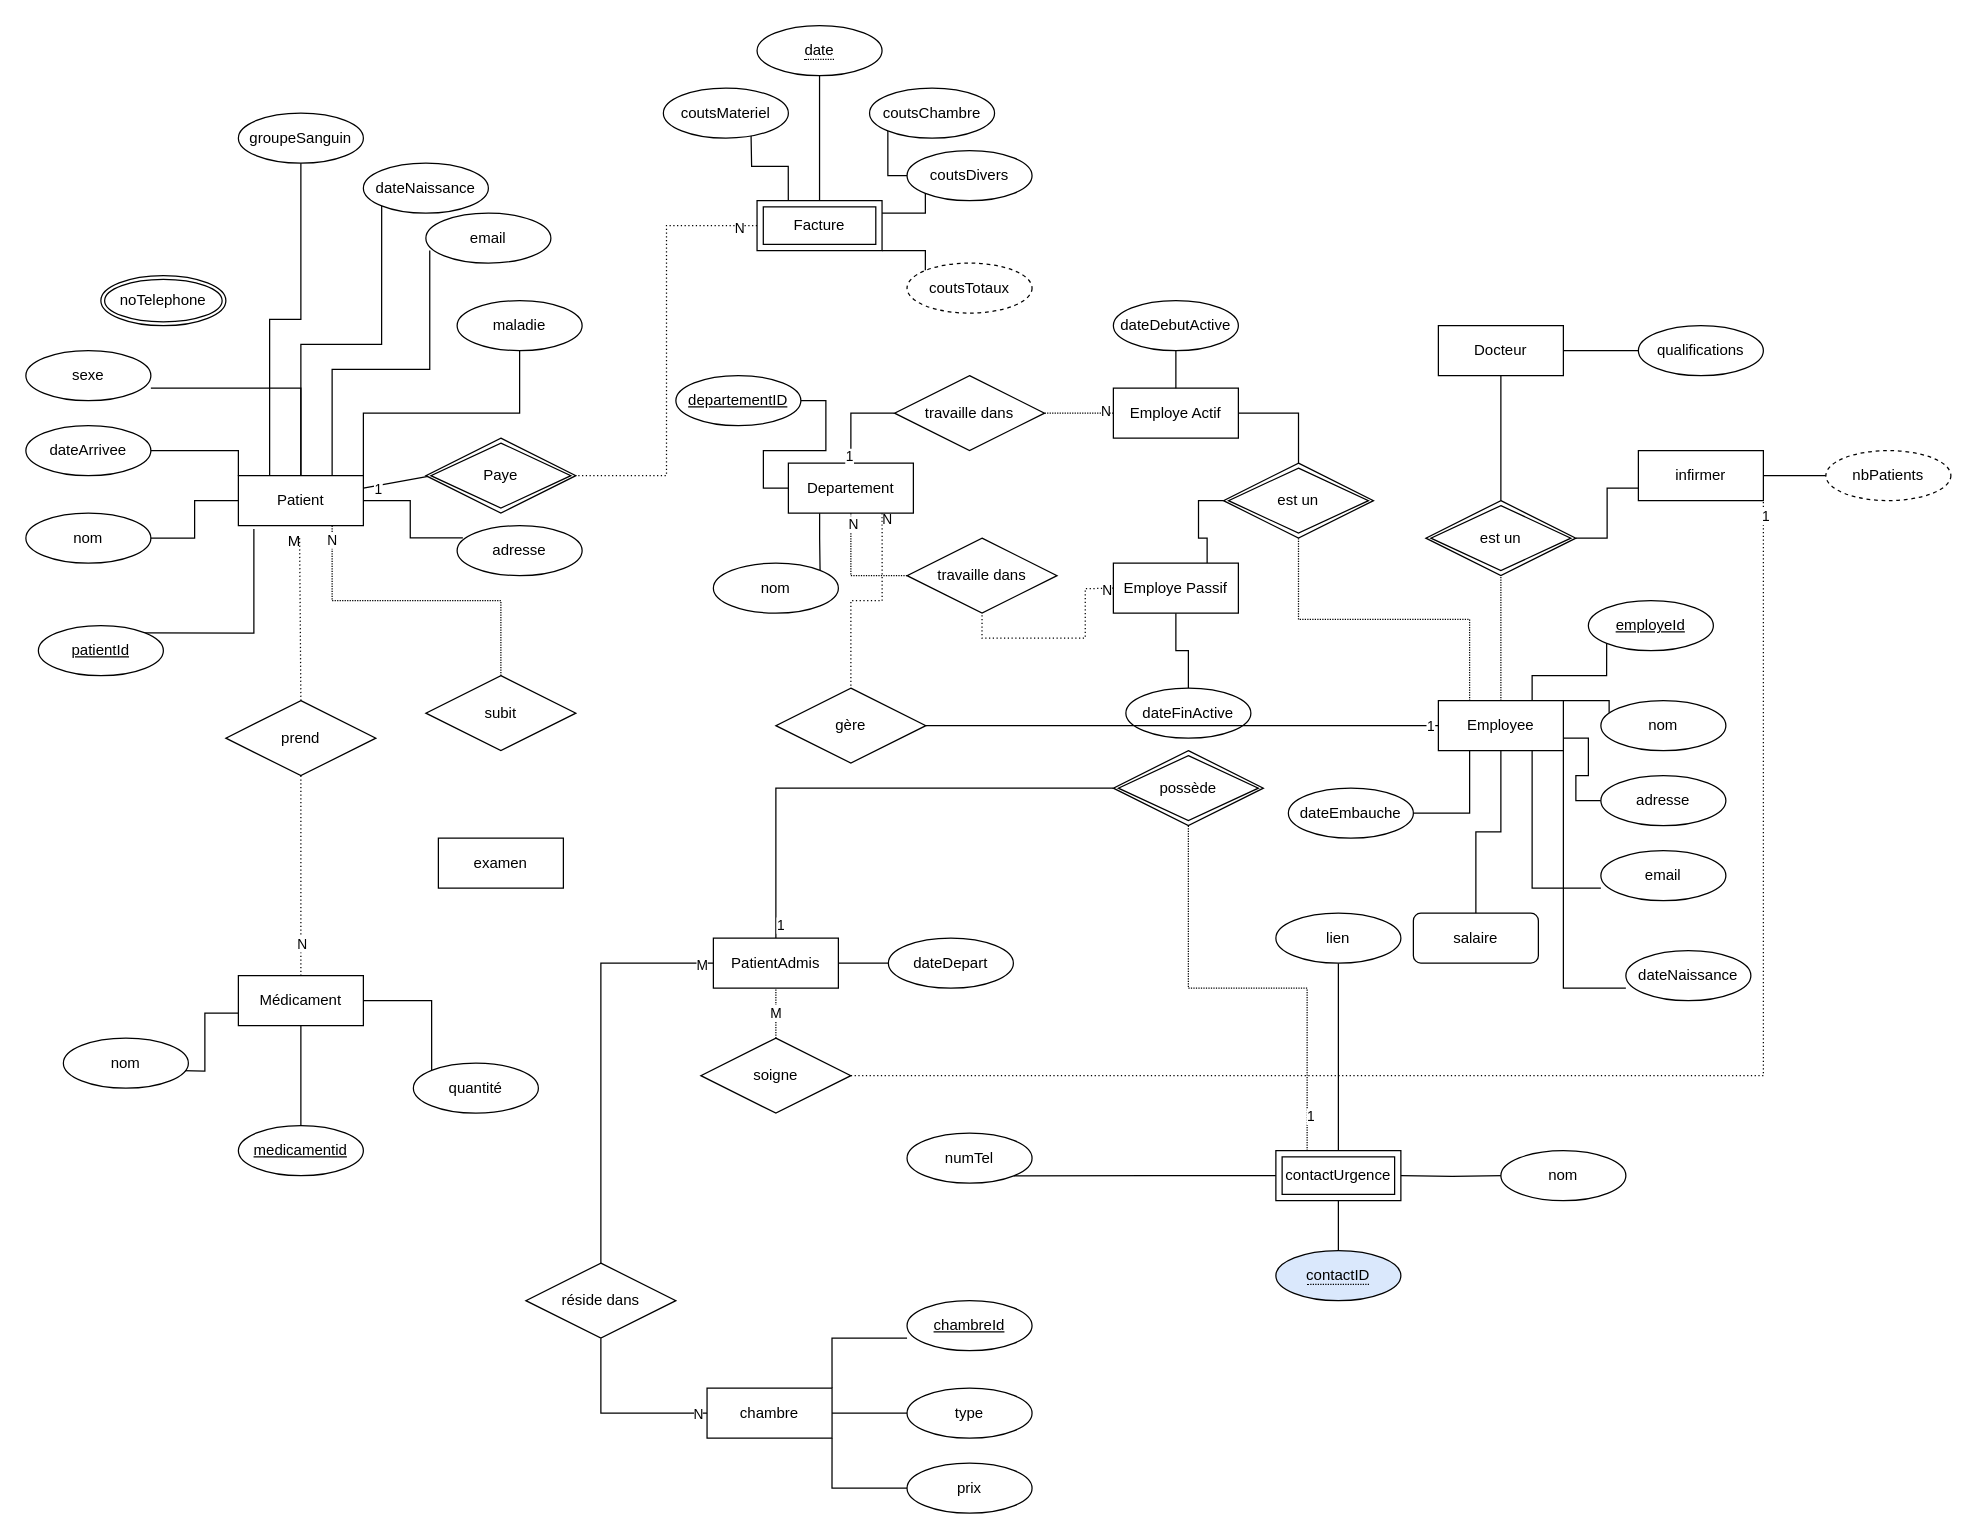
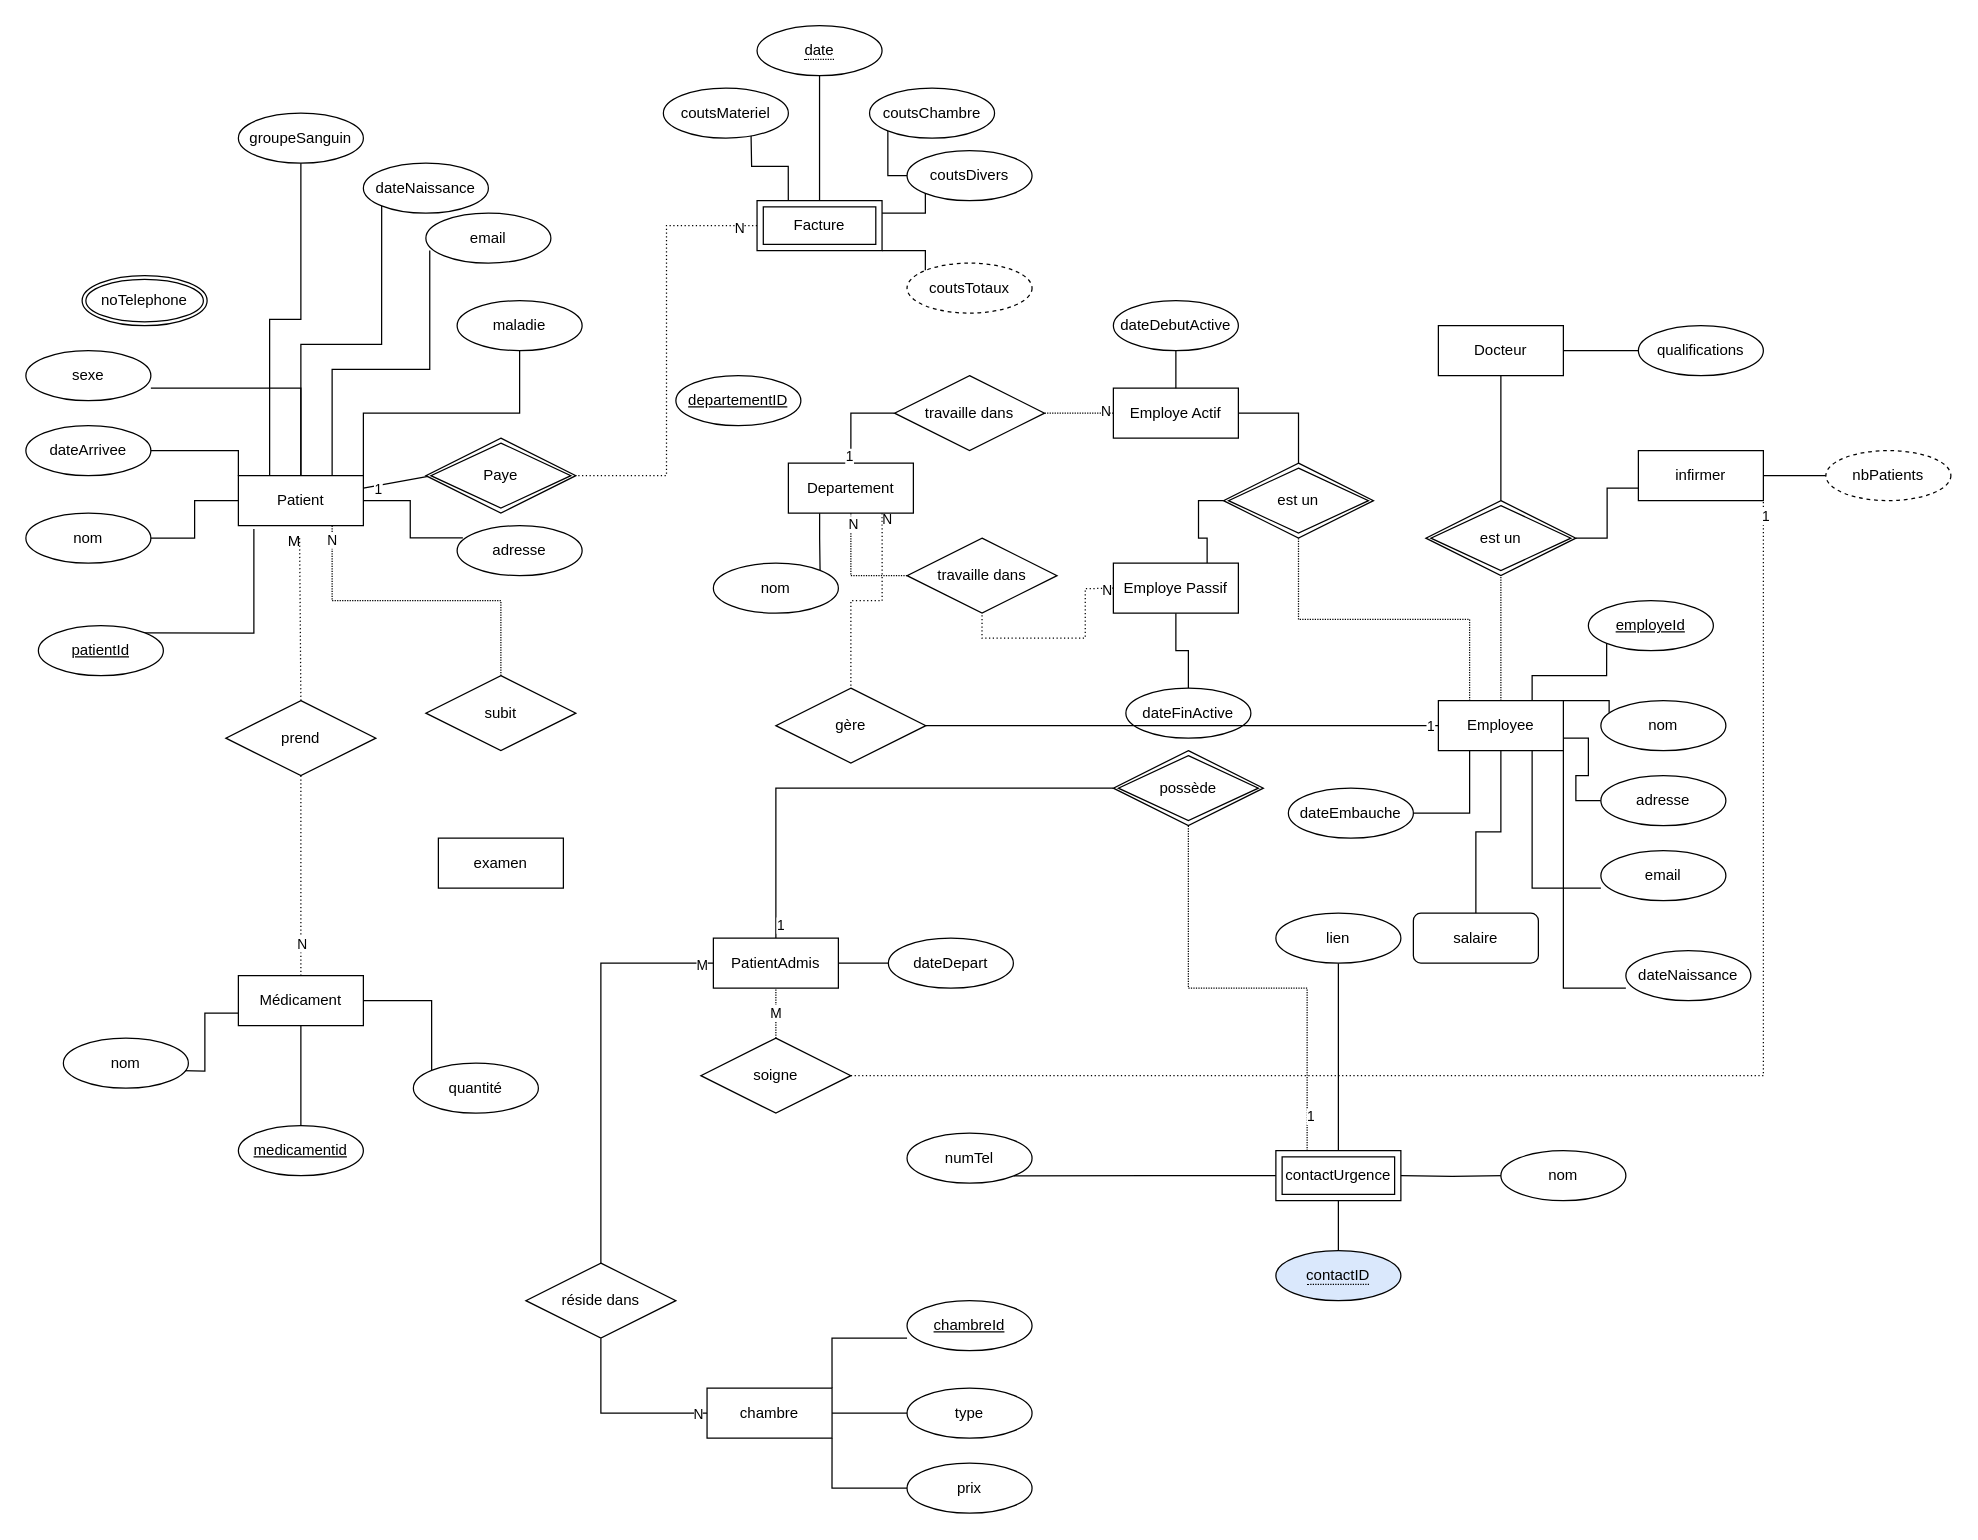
(163, 301) -> (144, 301)
(801, 451) -> none
